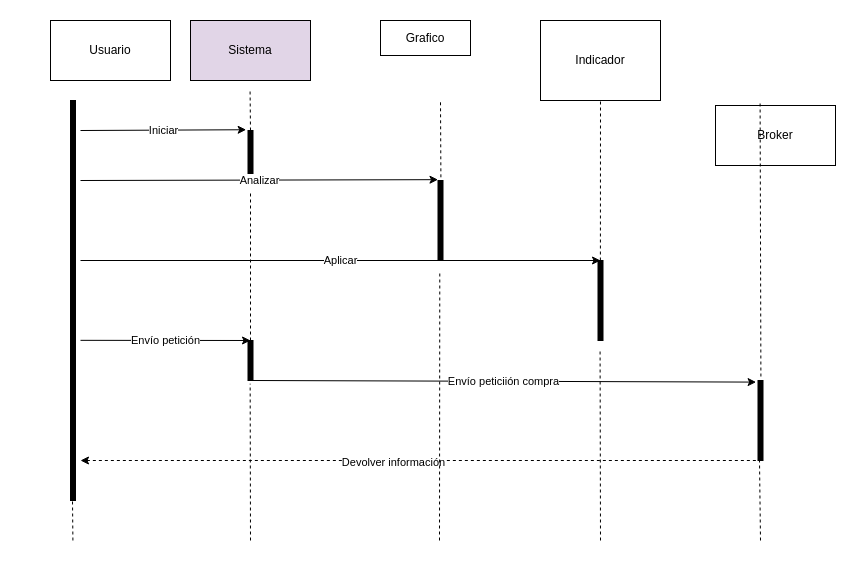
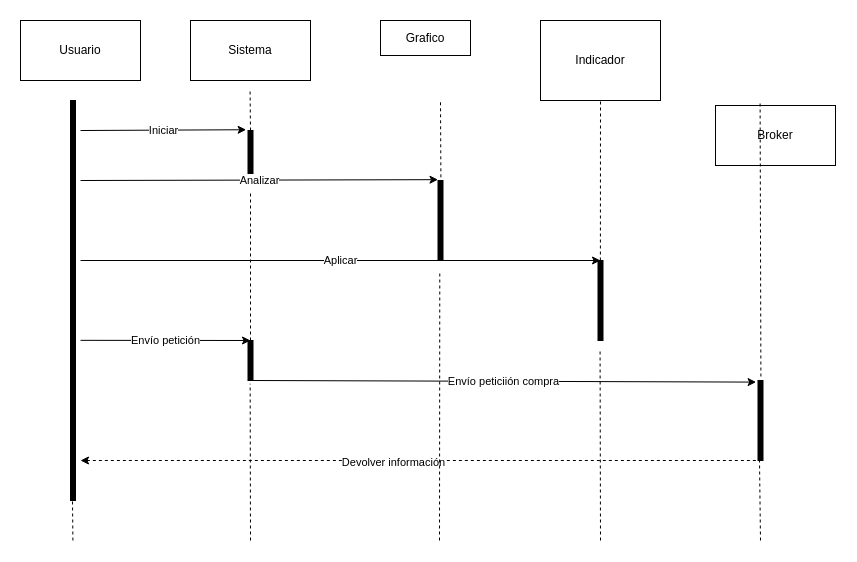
(111, 51) -> (81, 51)
(251, 51) -> (251, 51)
